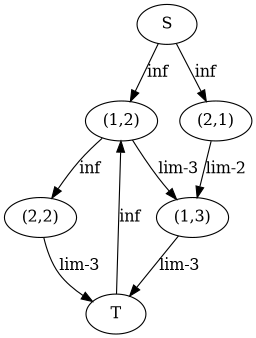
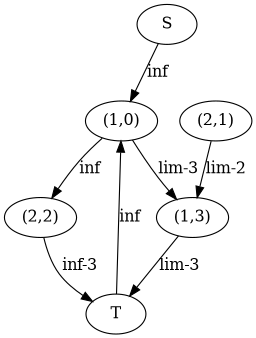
(189, 68) -> none
(122, 121) -> (122, 121)
(80, 266) -> (80, 266)
